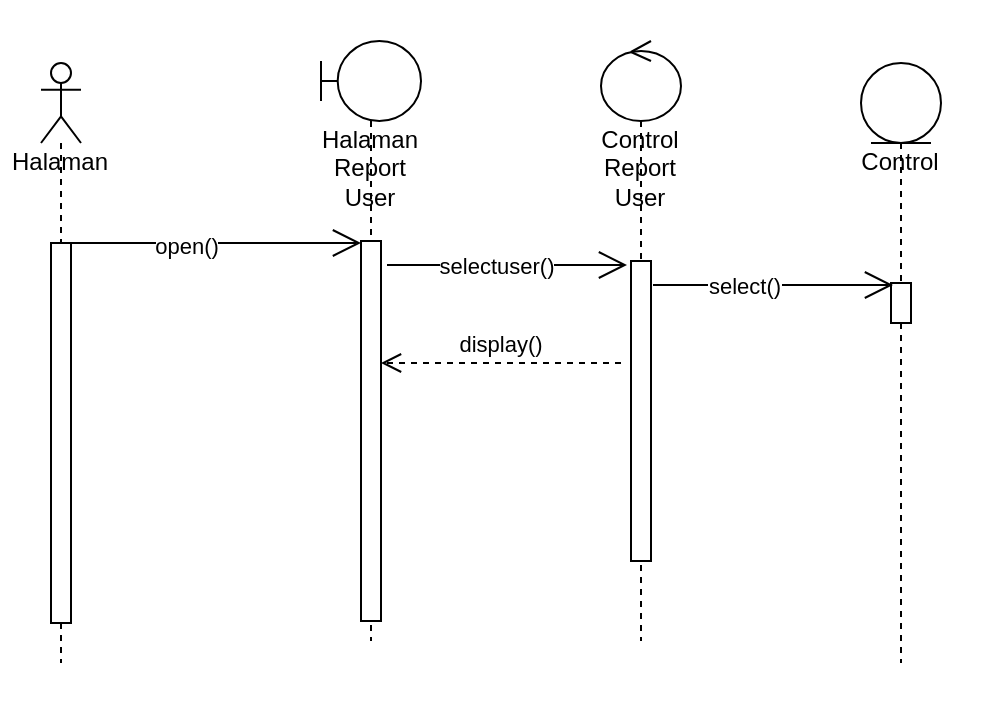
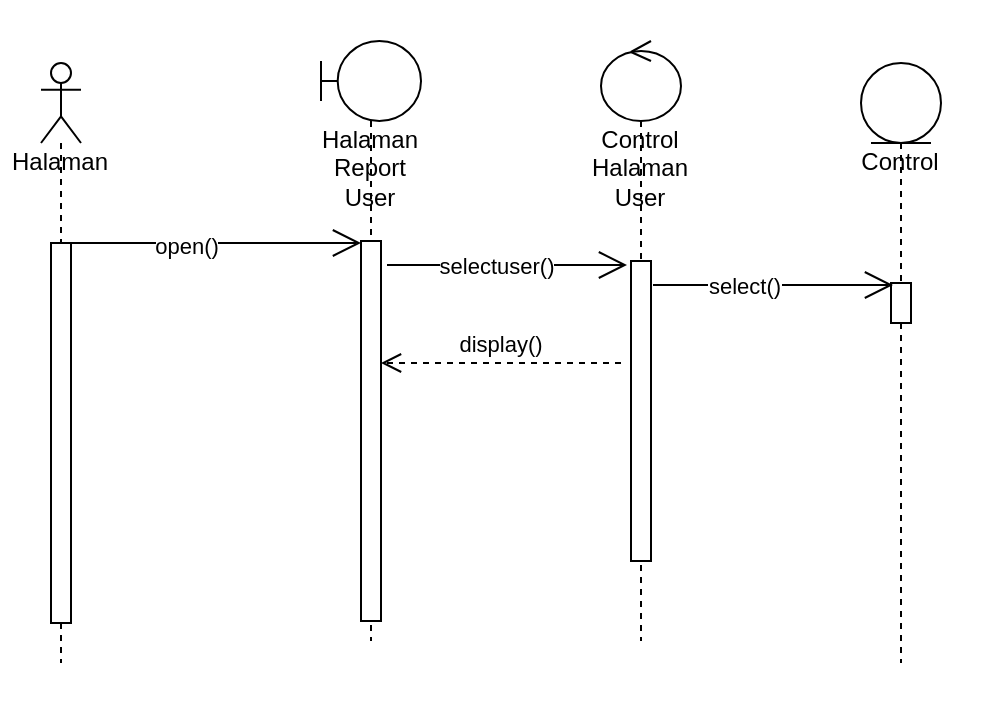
(641, 185) -> (641, 185)
